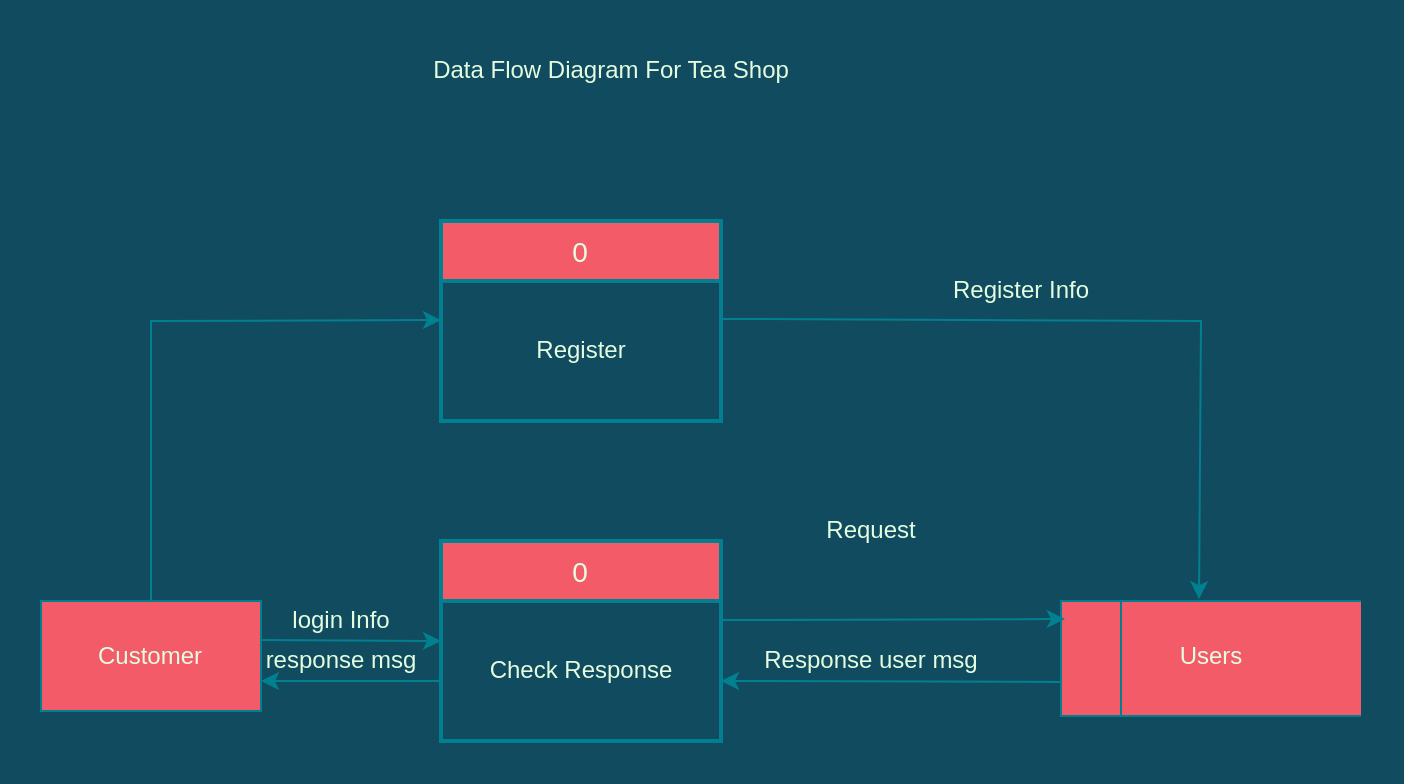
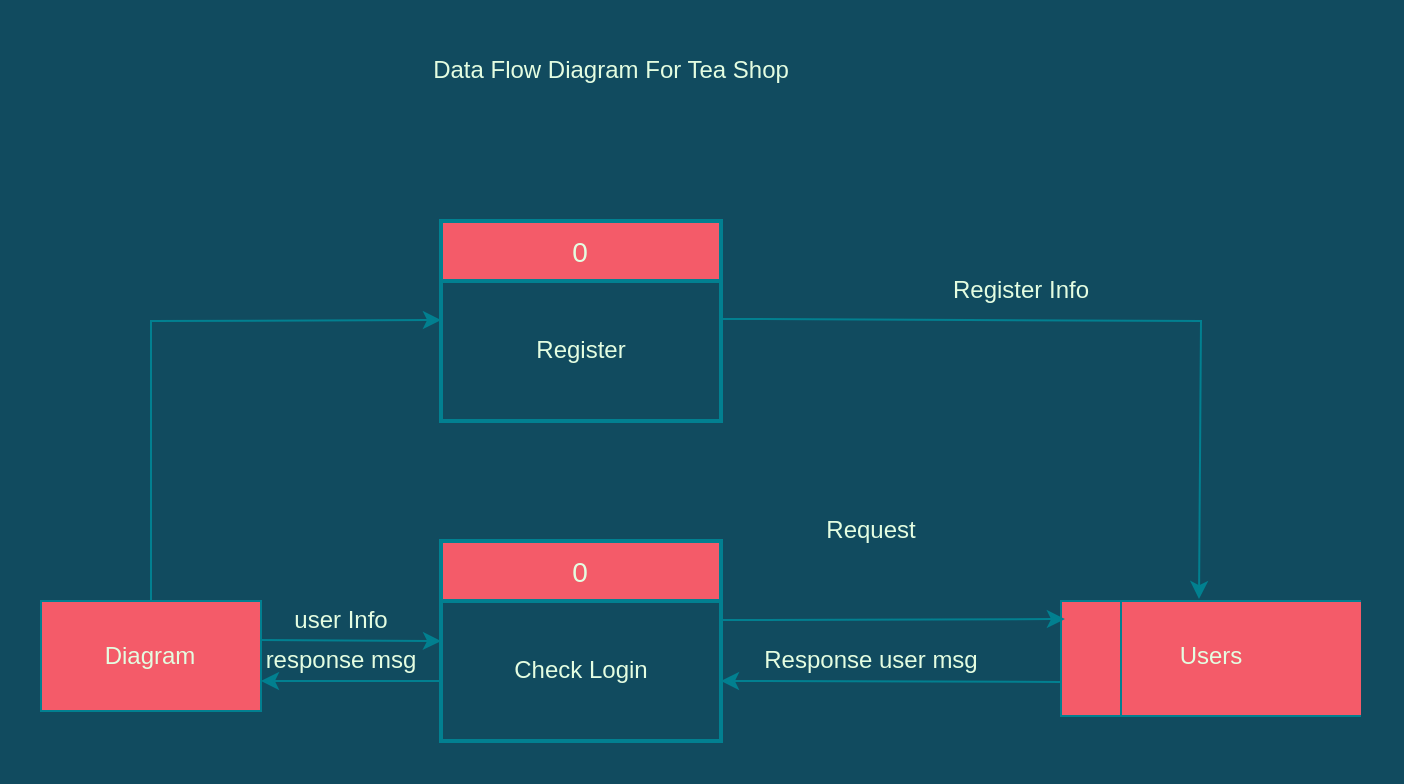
(342, 621) -> (342, 621)
(151, 657) -> (151, 657)
(582, 671) -> (582, 671)
